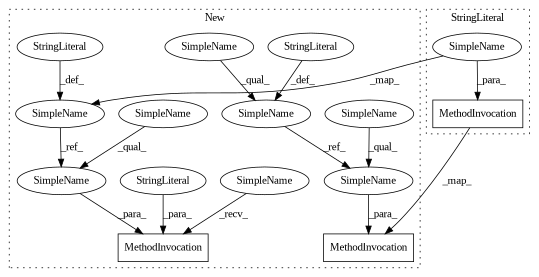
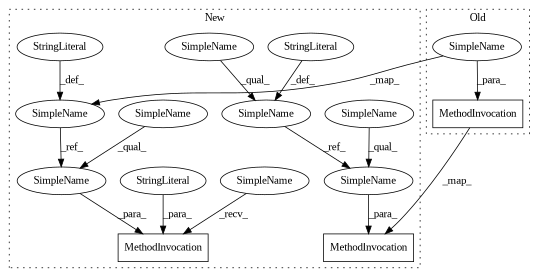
(478, 18) -> (478, 18)
